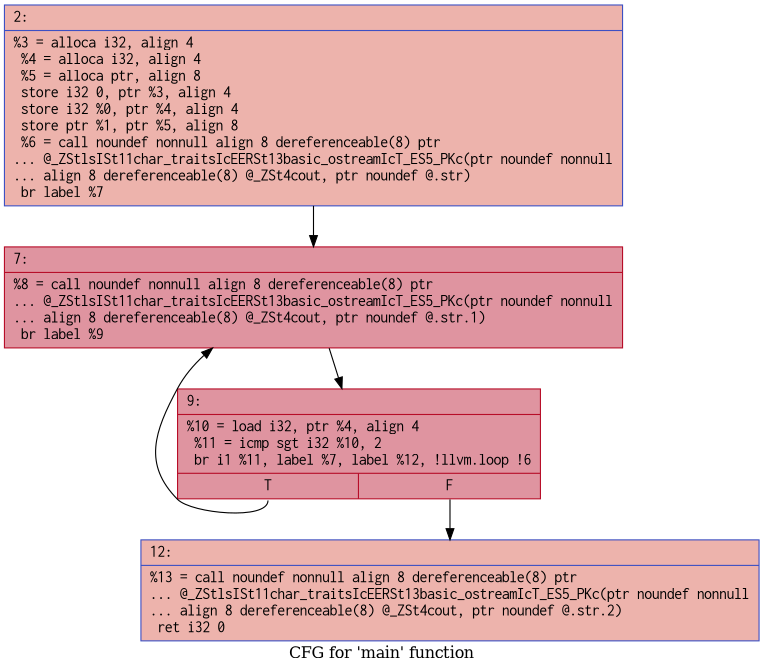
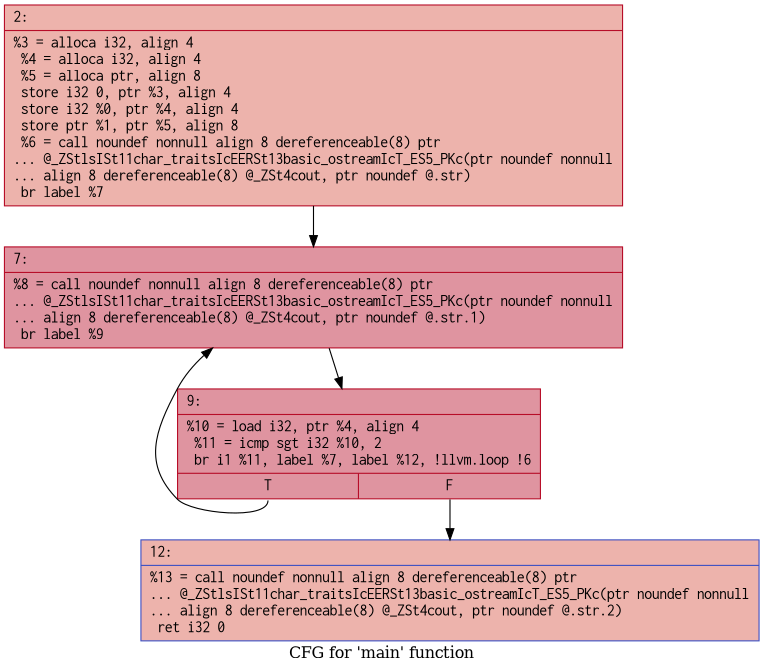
(313, 105) -> (313, 105)
